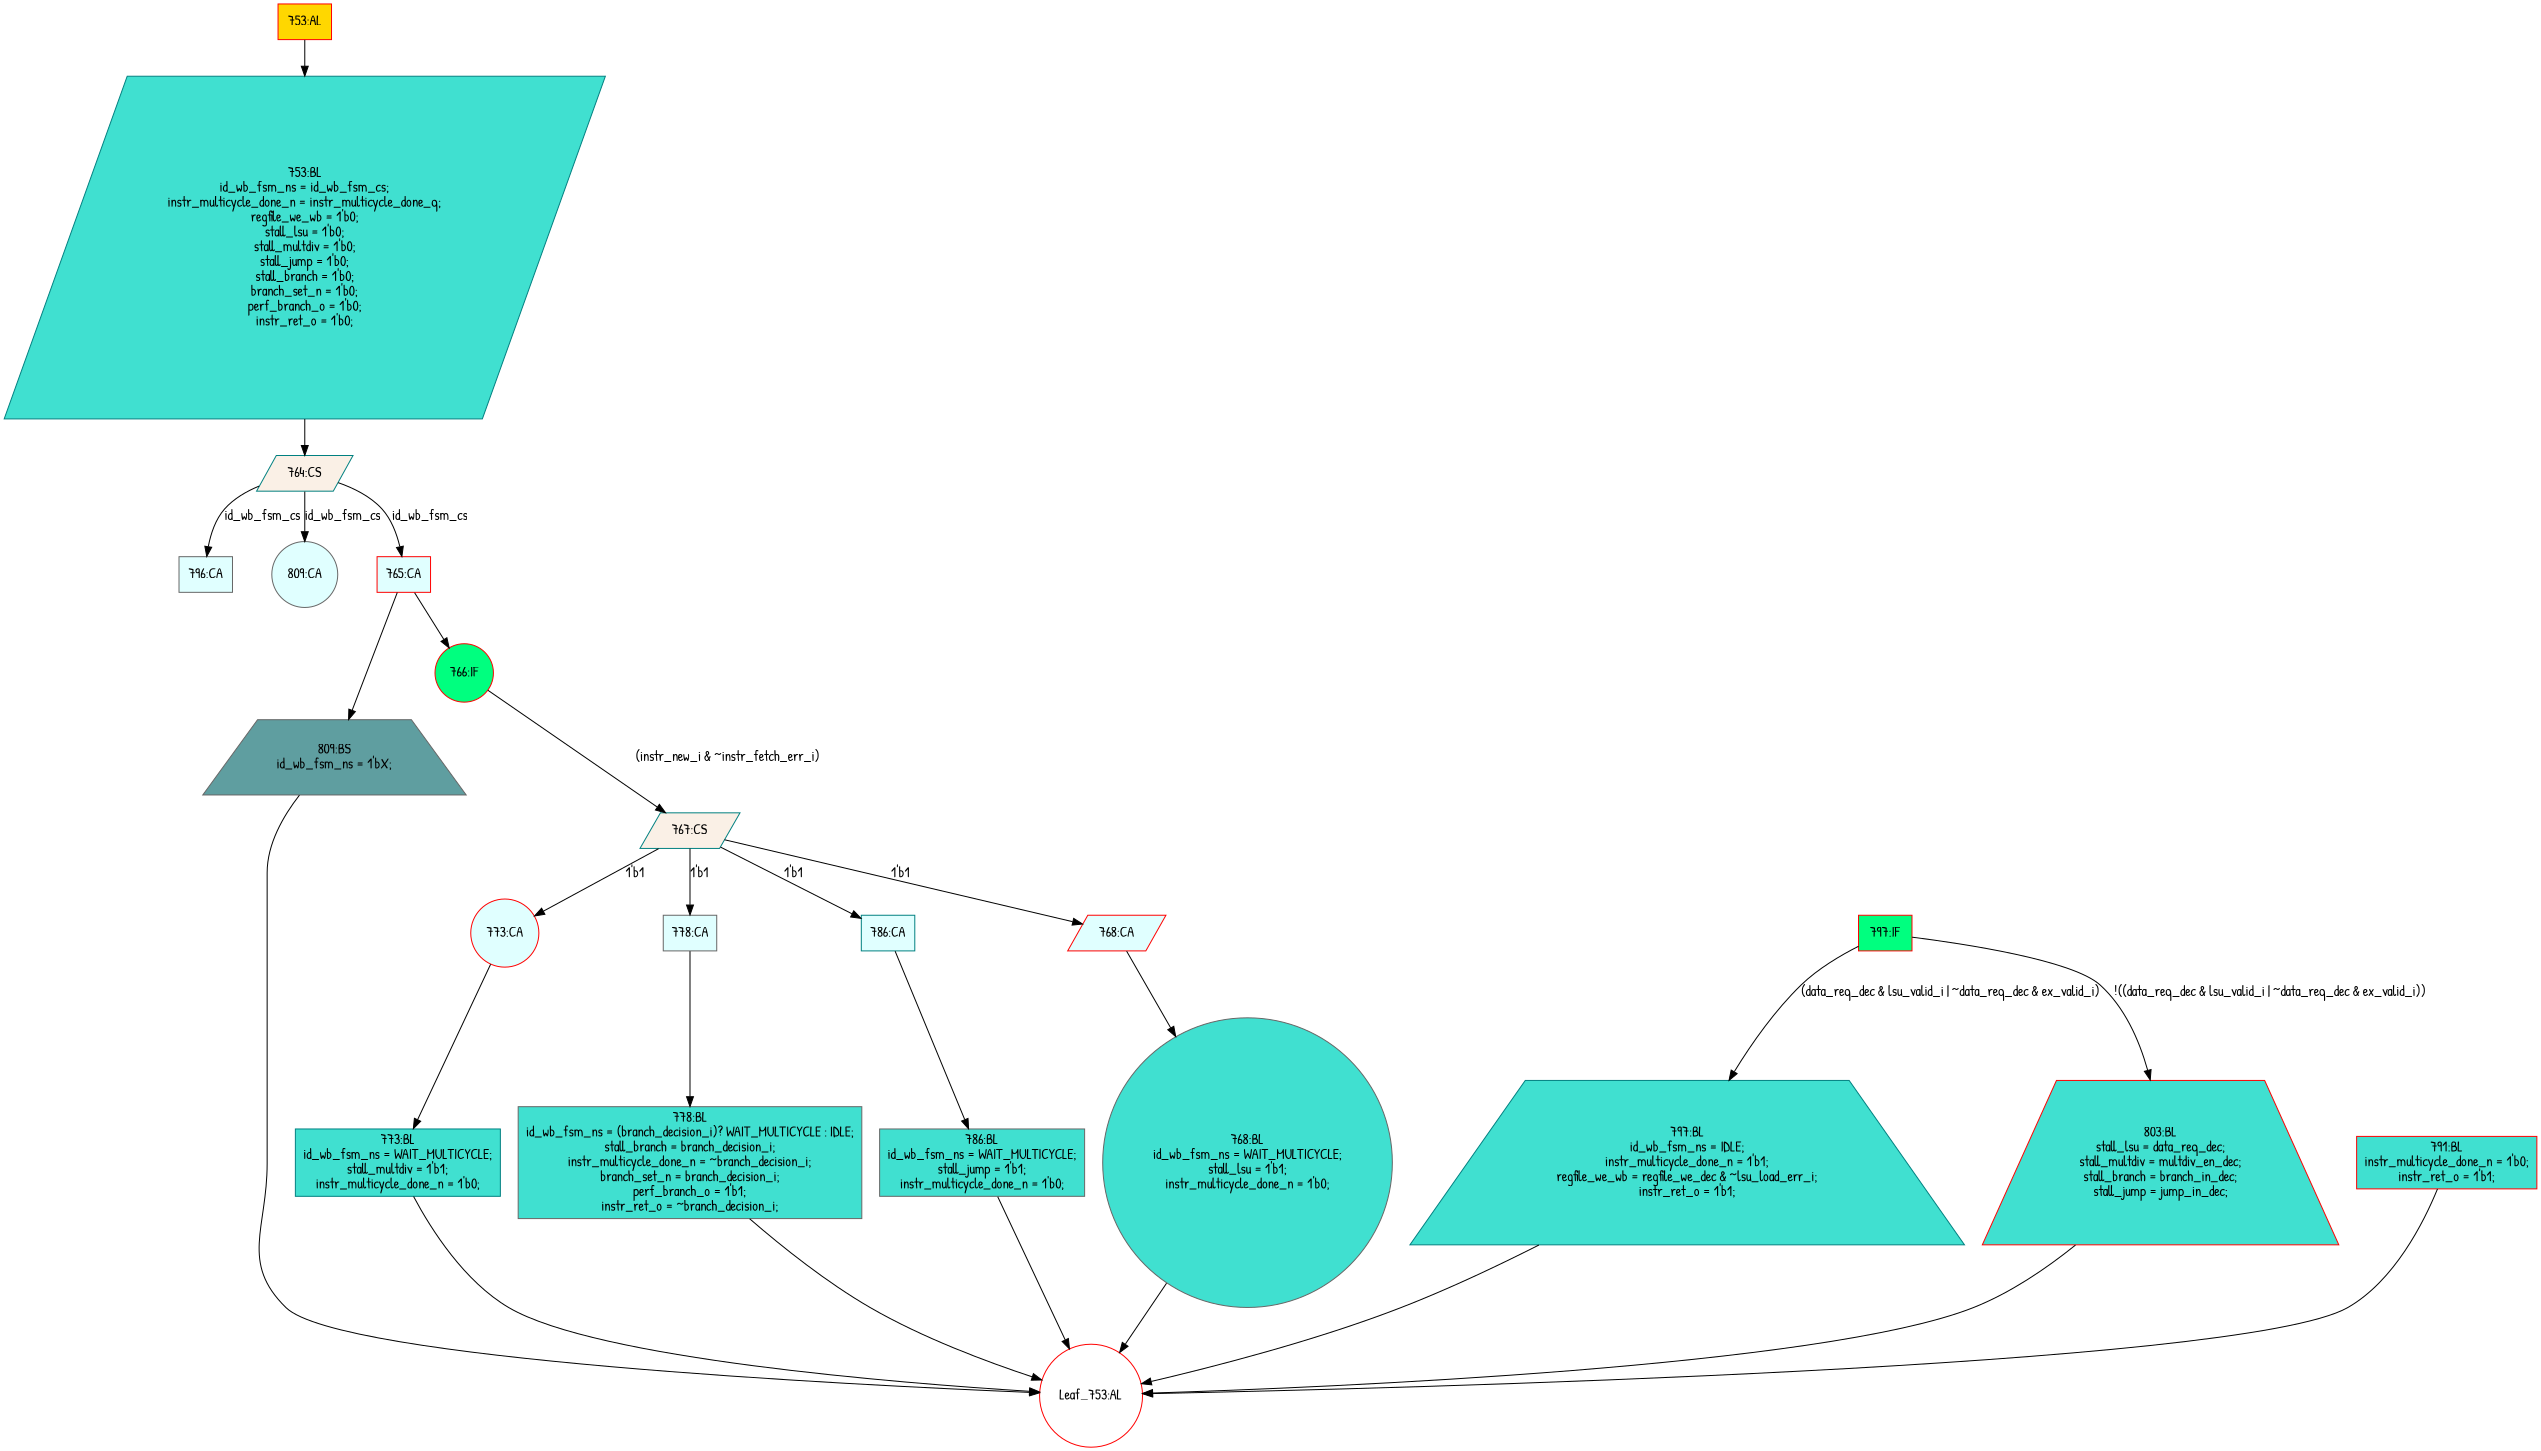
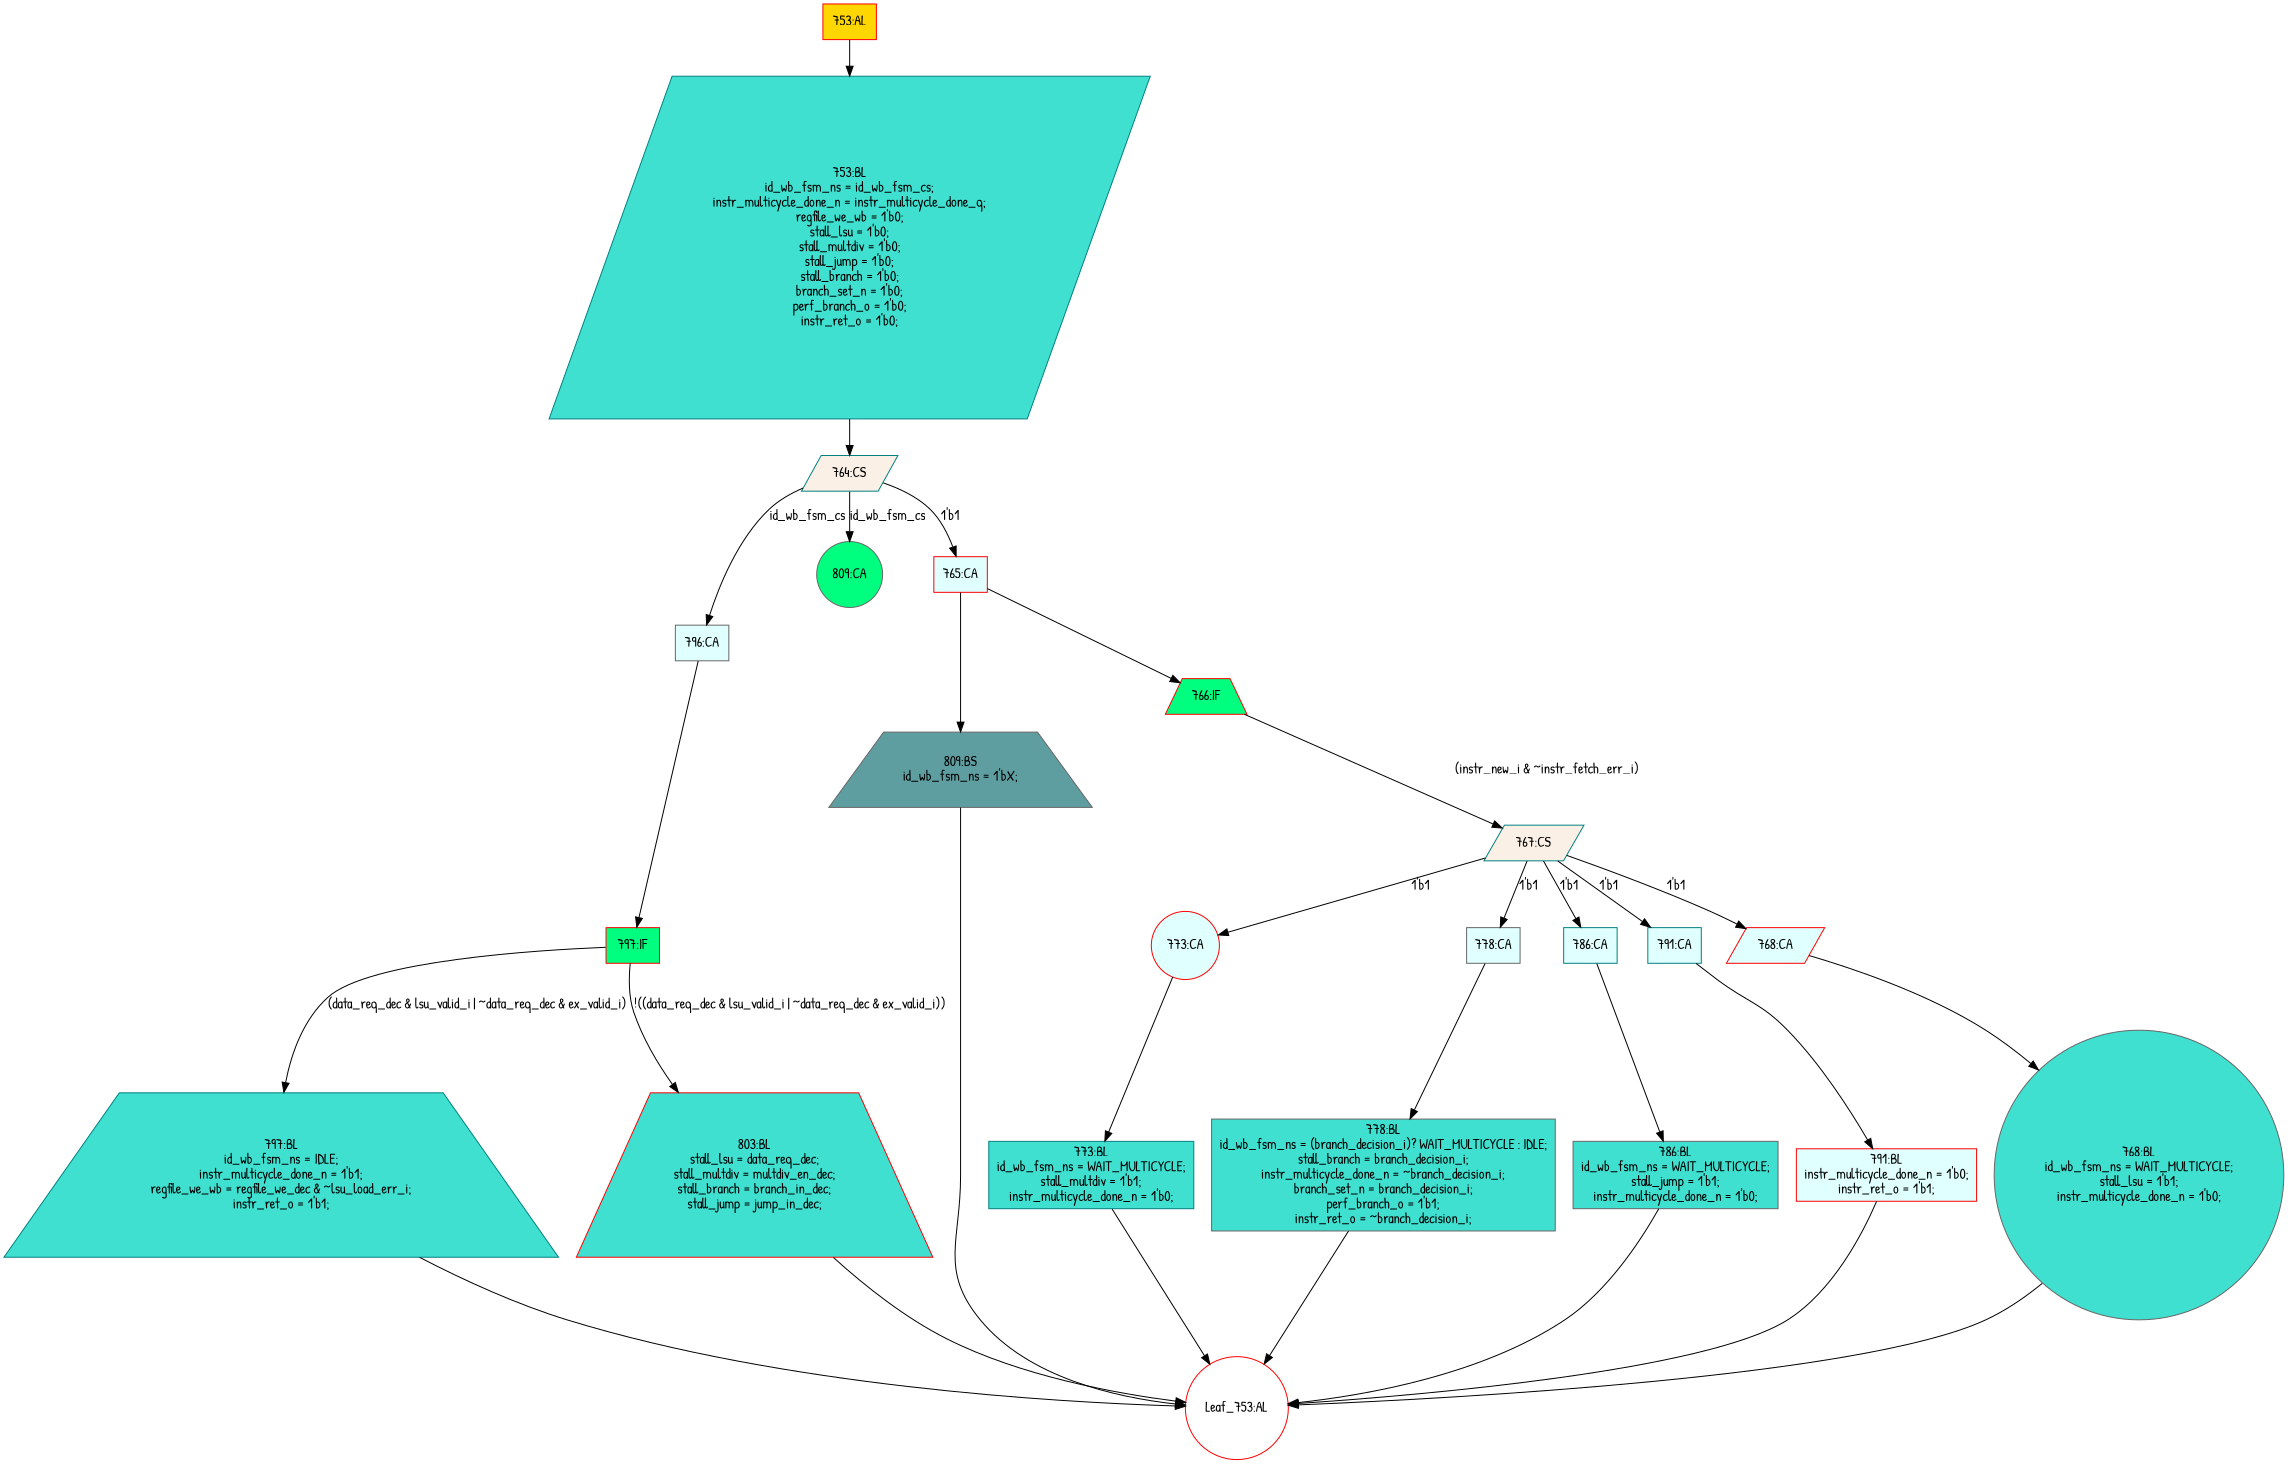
(430, 516) -> (950, 516)
(305, 574) -> (850, 574)
(464, 673) -> (1206, 696)
none -> (669, 789)
none -> (1675, 945)
(2447, 1163) -> (1886, 1175)
